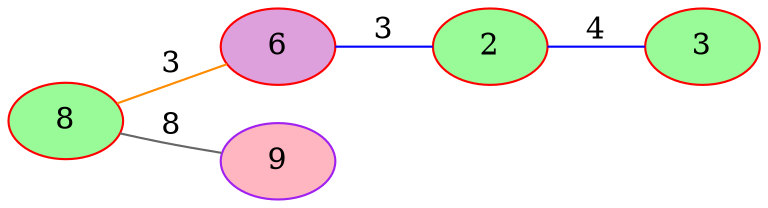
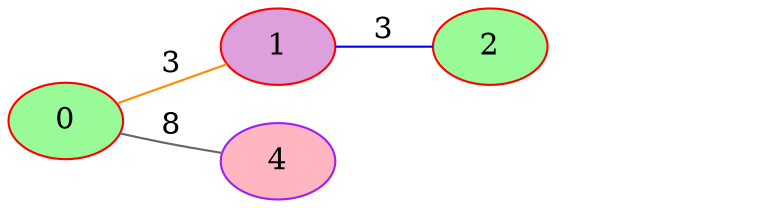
(278, 47) -> (278, 47)
(702, 47) -> none
(66, 121) -> (66, 121)
(278, 161) -> (278, 161)
